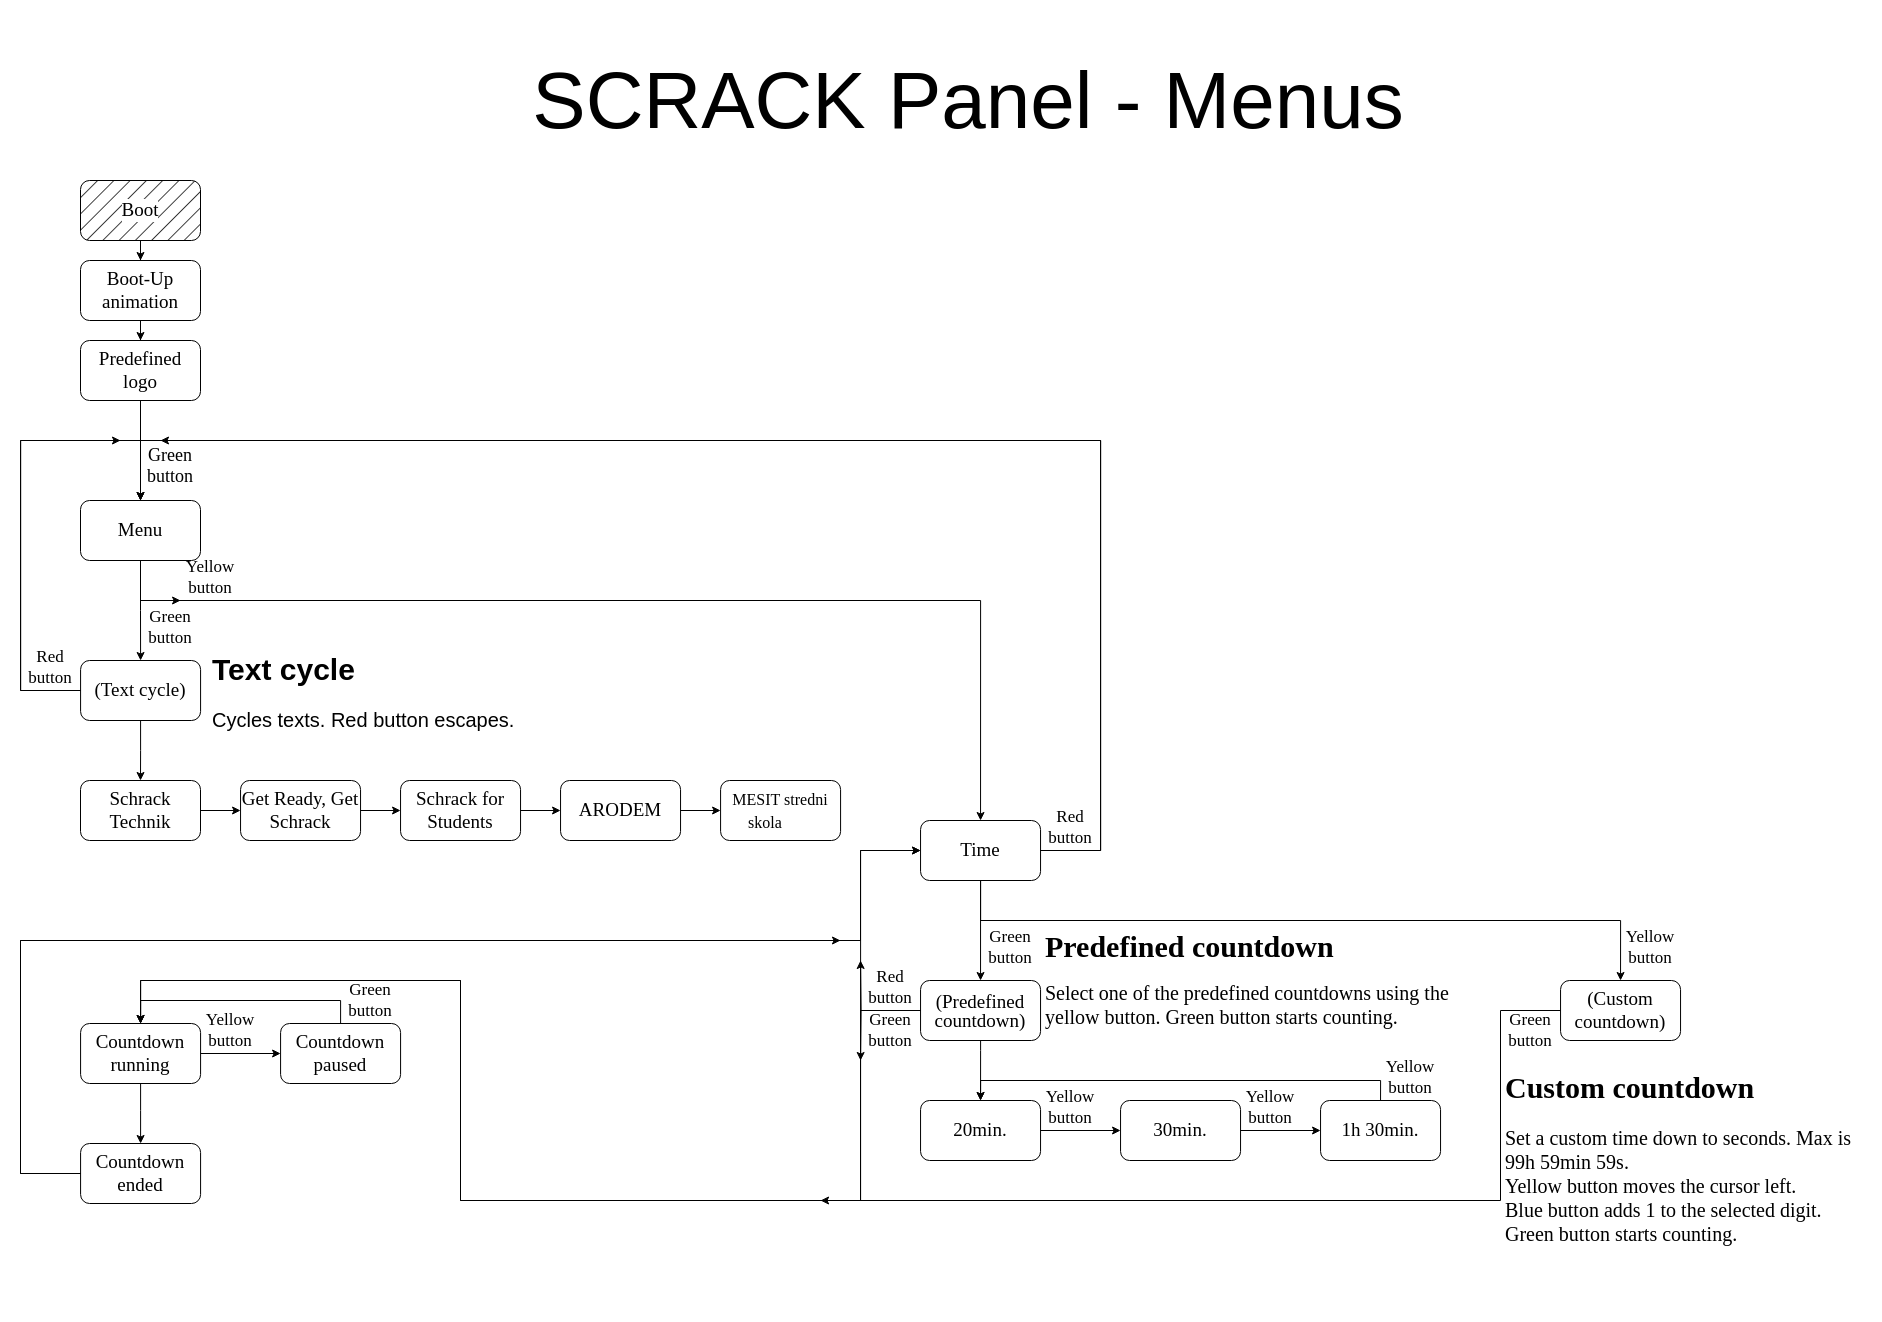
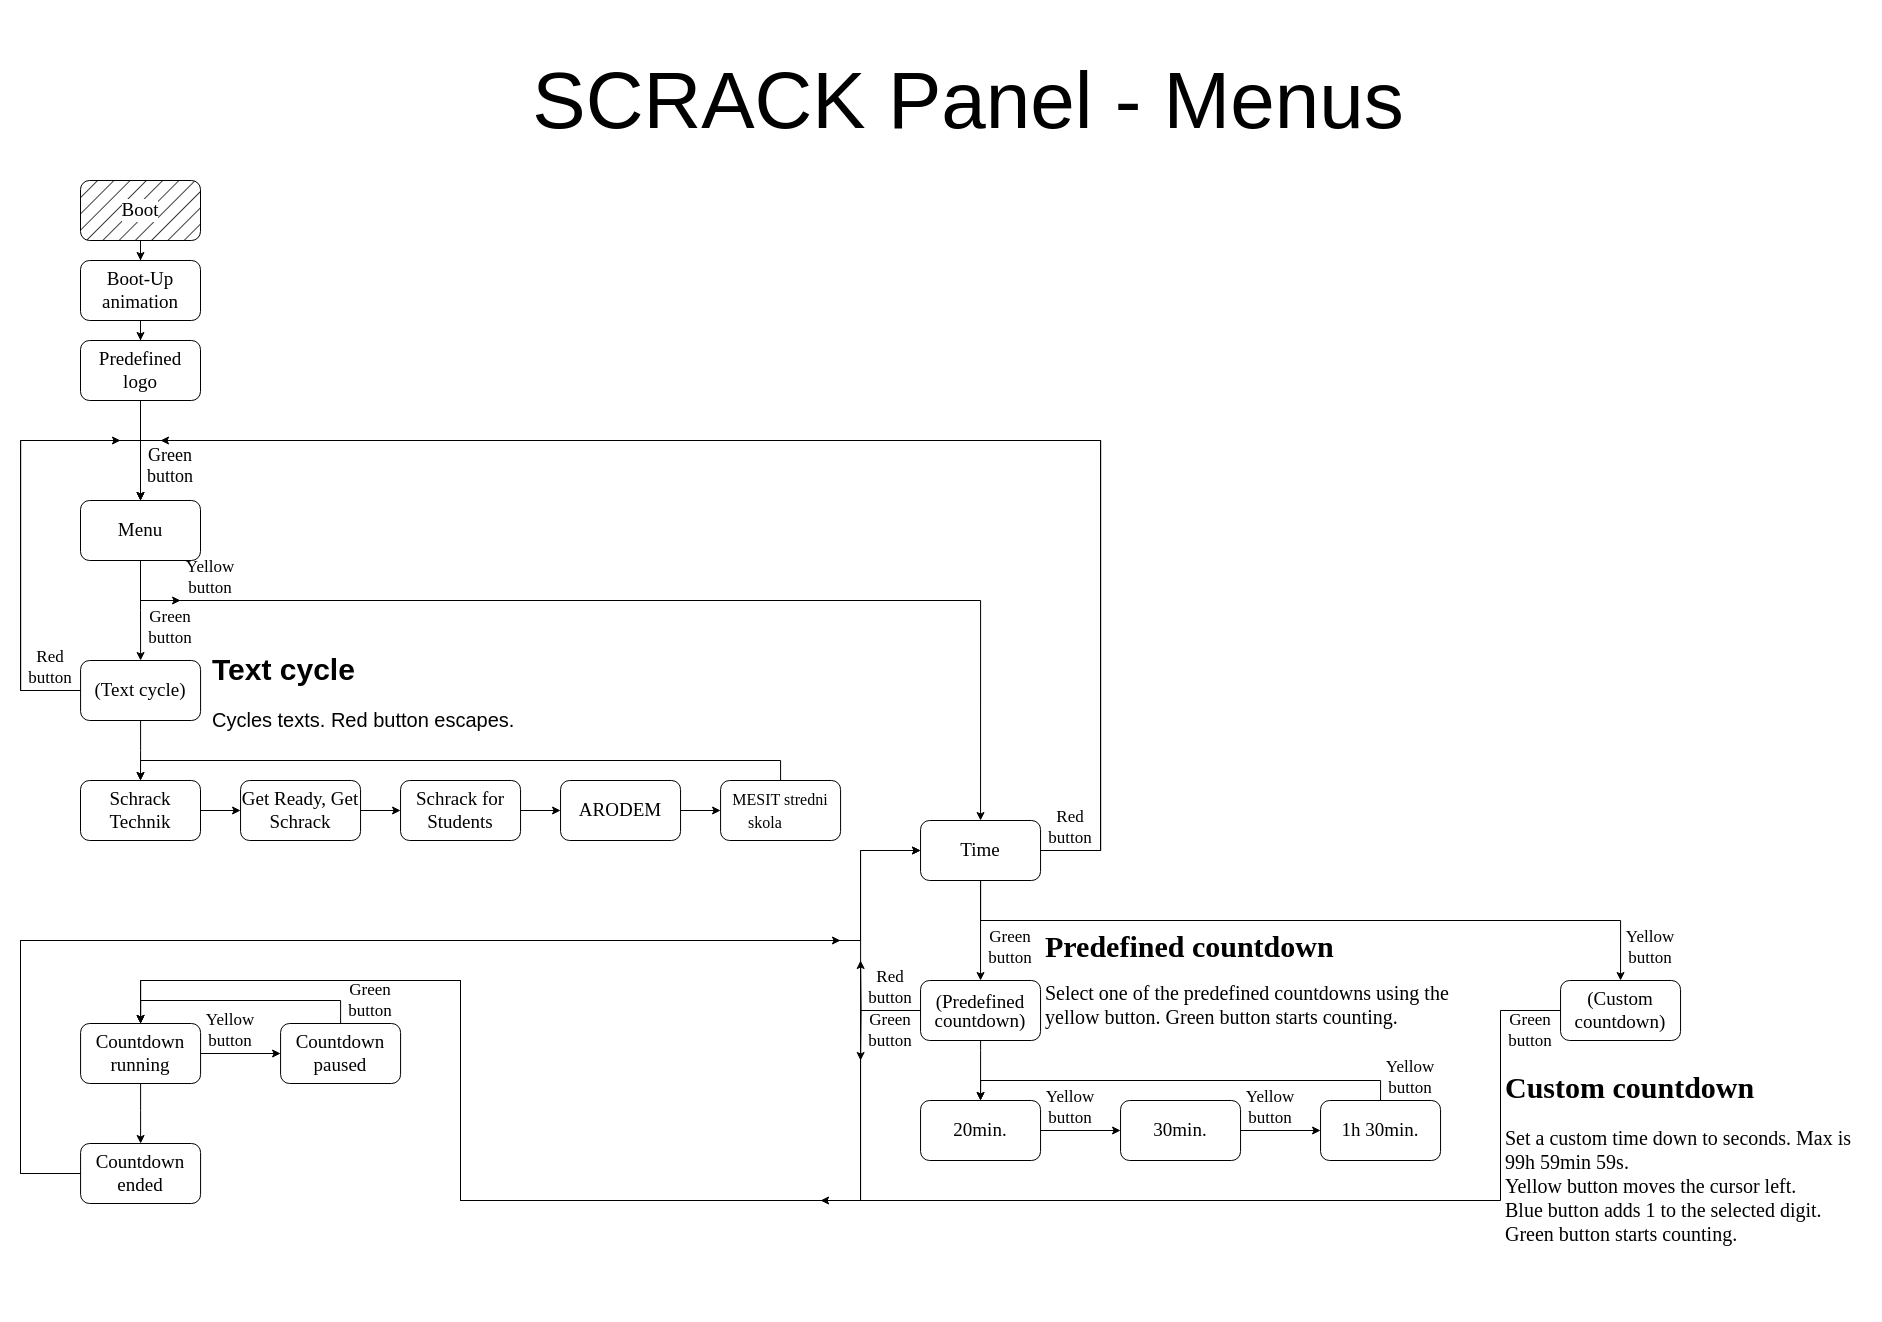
none -> (472, 761)
